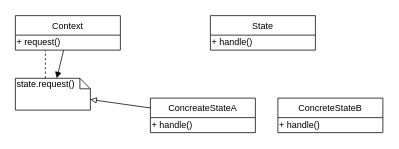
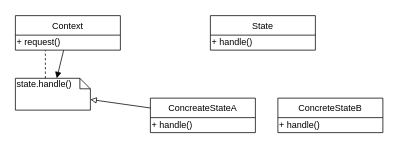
(54, 85) -> (50, 85)
